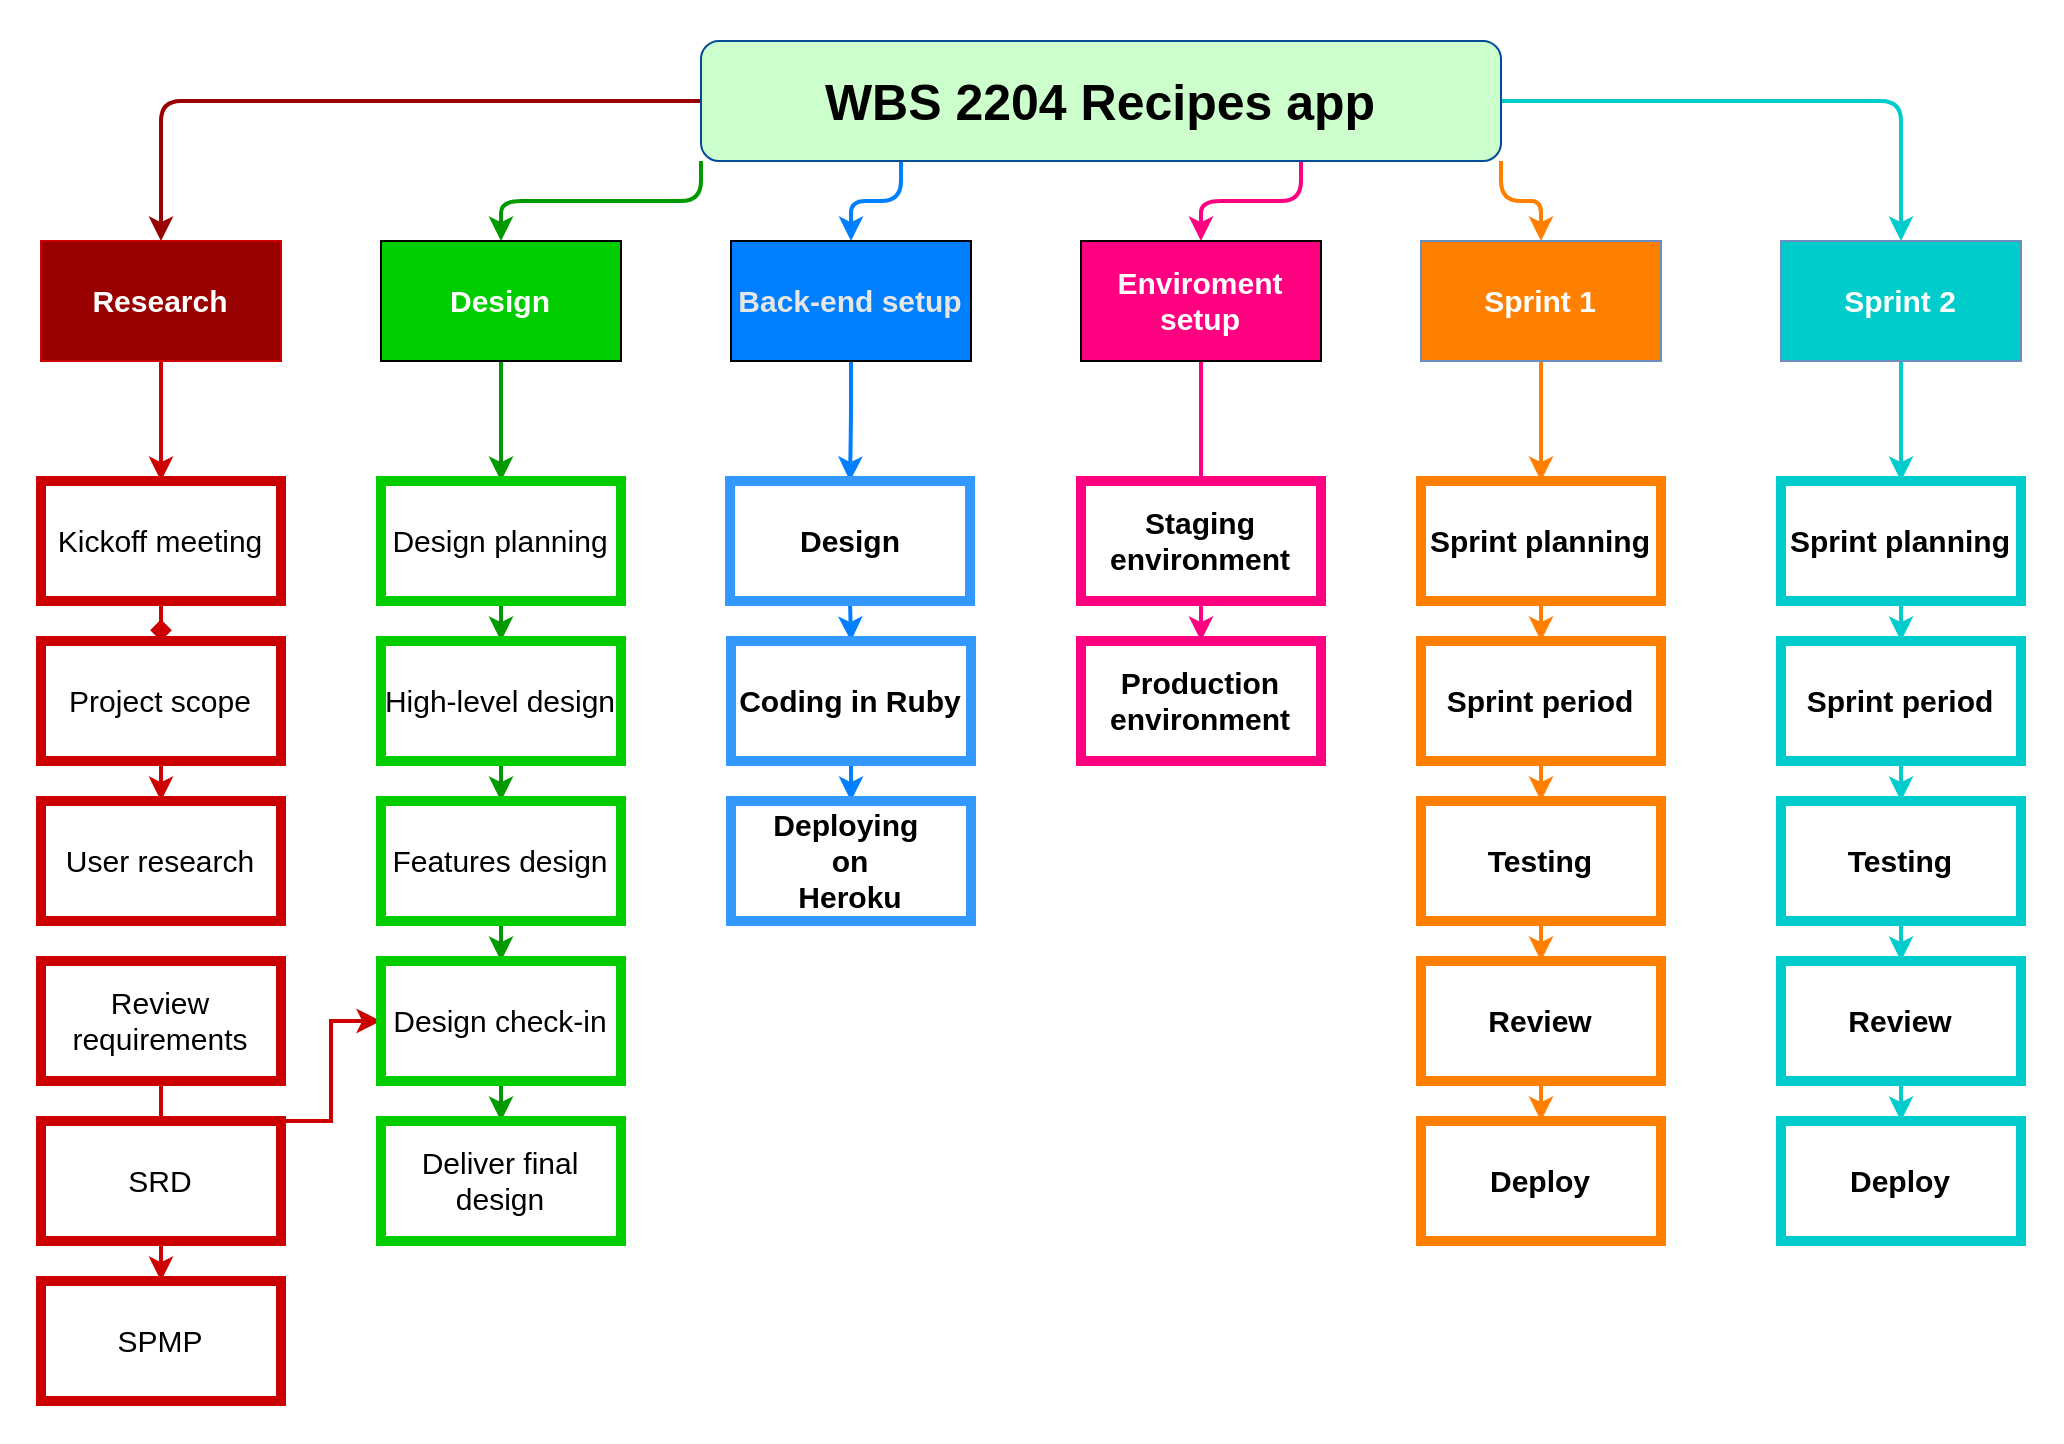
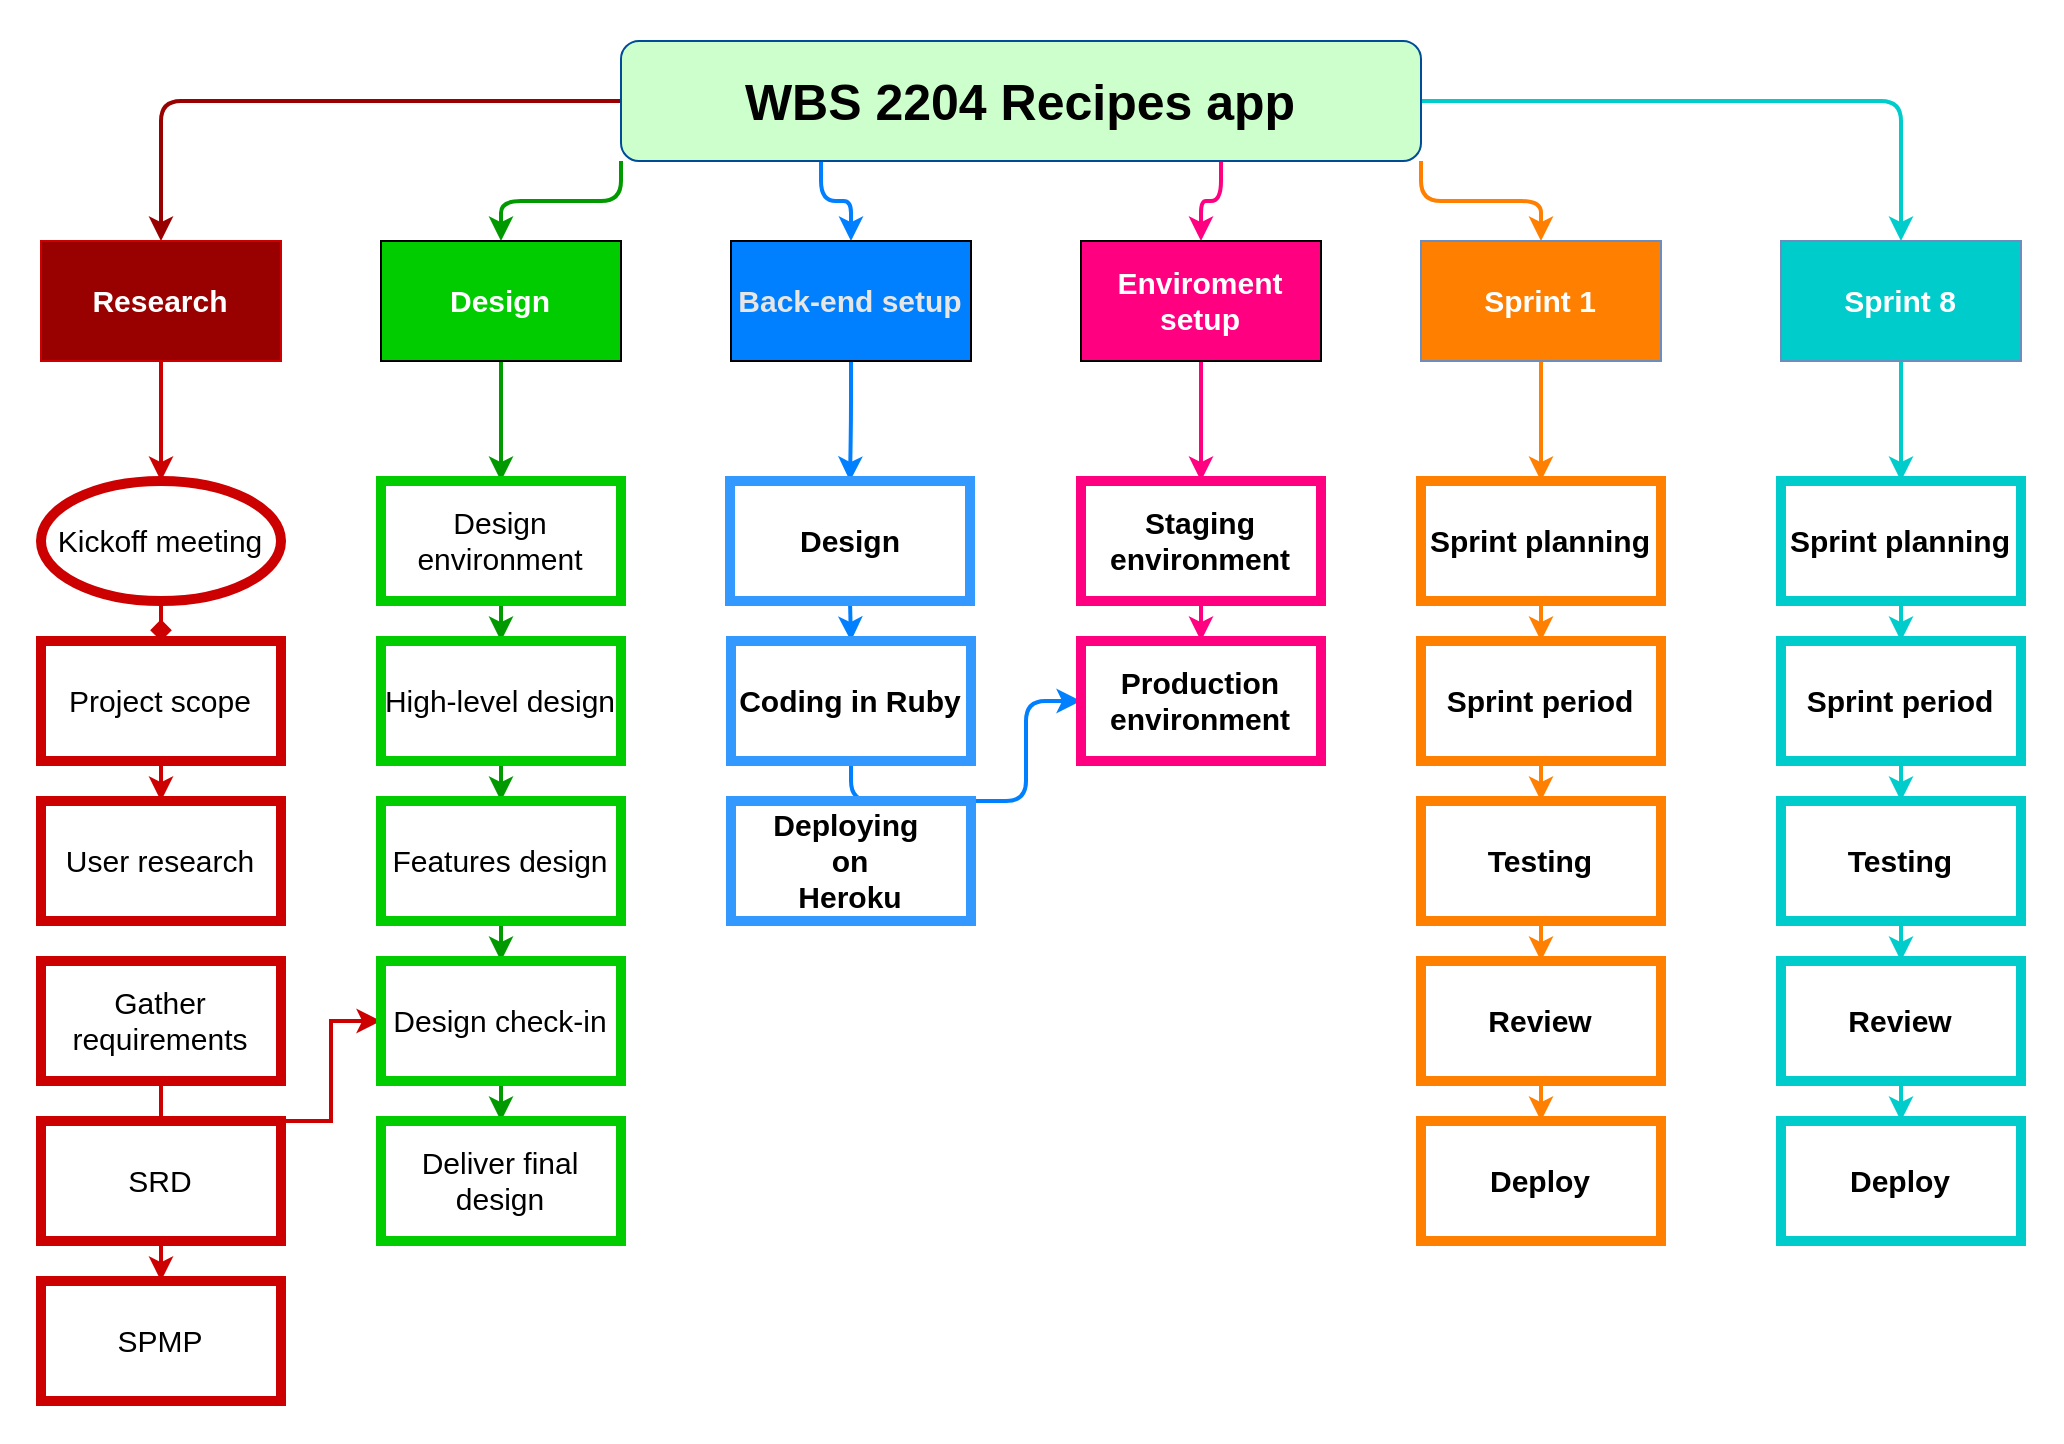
(1101, 101) -> (1021, 101)
(1901, 301) -> (1901, 301)
(1201, 468) -> (1201, 462)
(161, 541) -> (161, 541)
(501, 541) -> (501, 541)
(851, 781) -> (1026, 758)
(161, 1021) -> (161, 1021)
